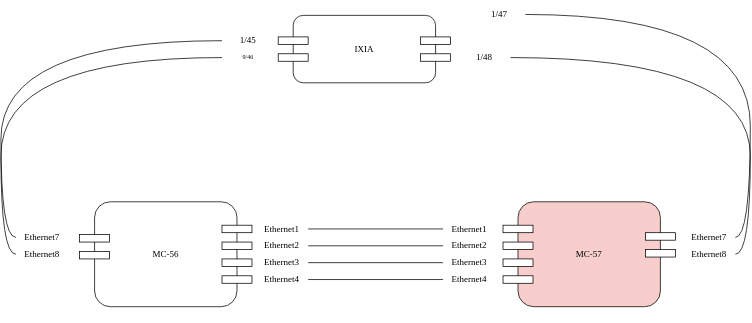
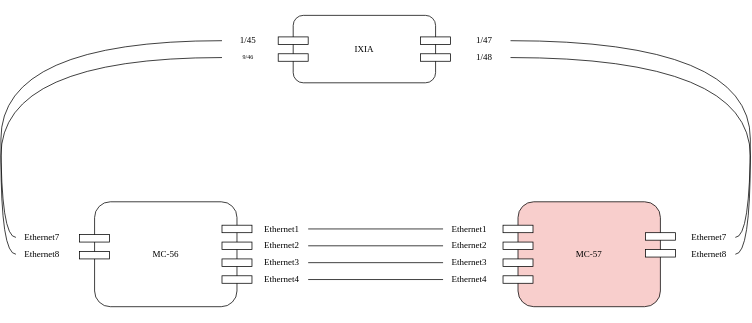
(499, 14) -> (484, 41)
